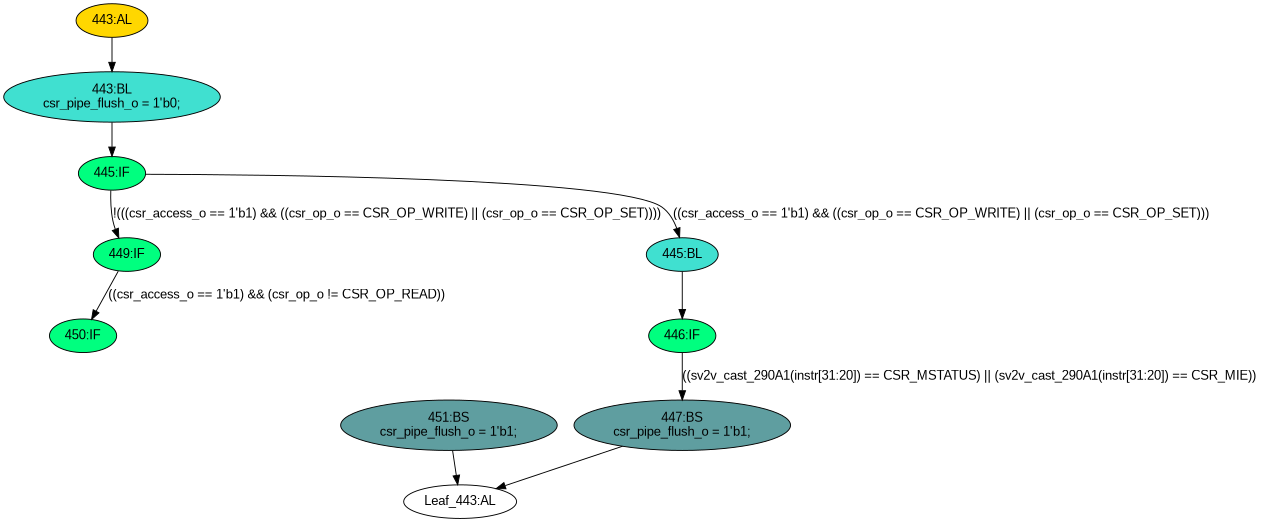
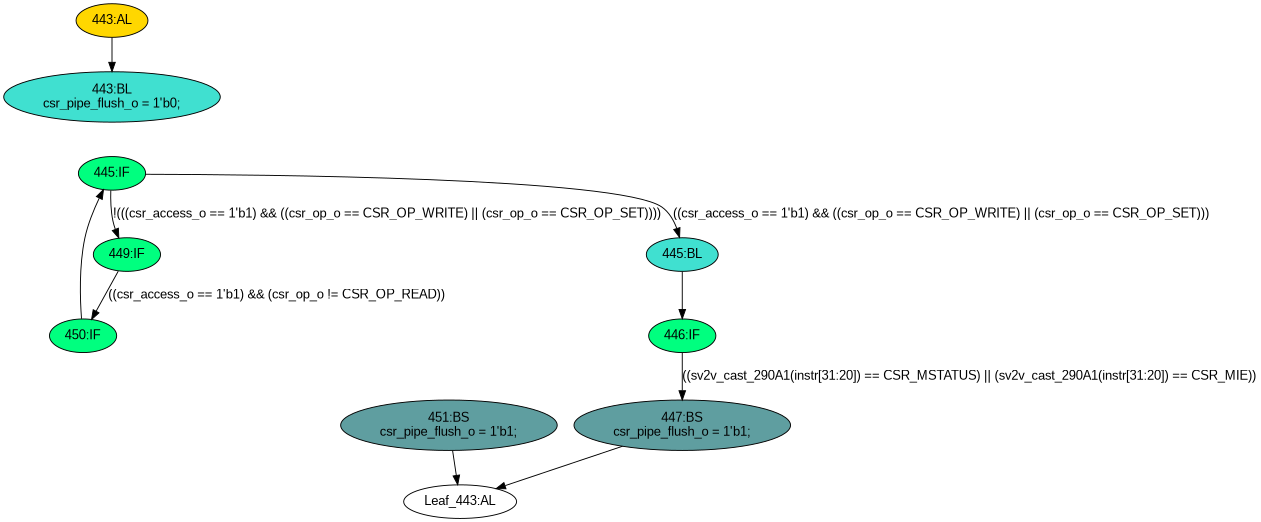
(112, 135) -> (82, 257)
